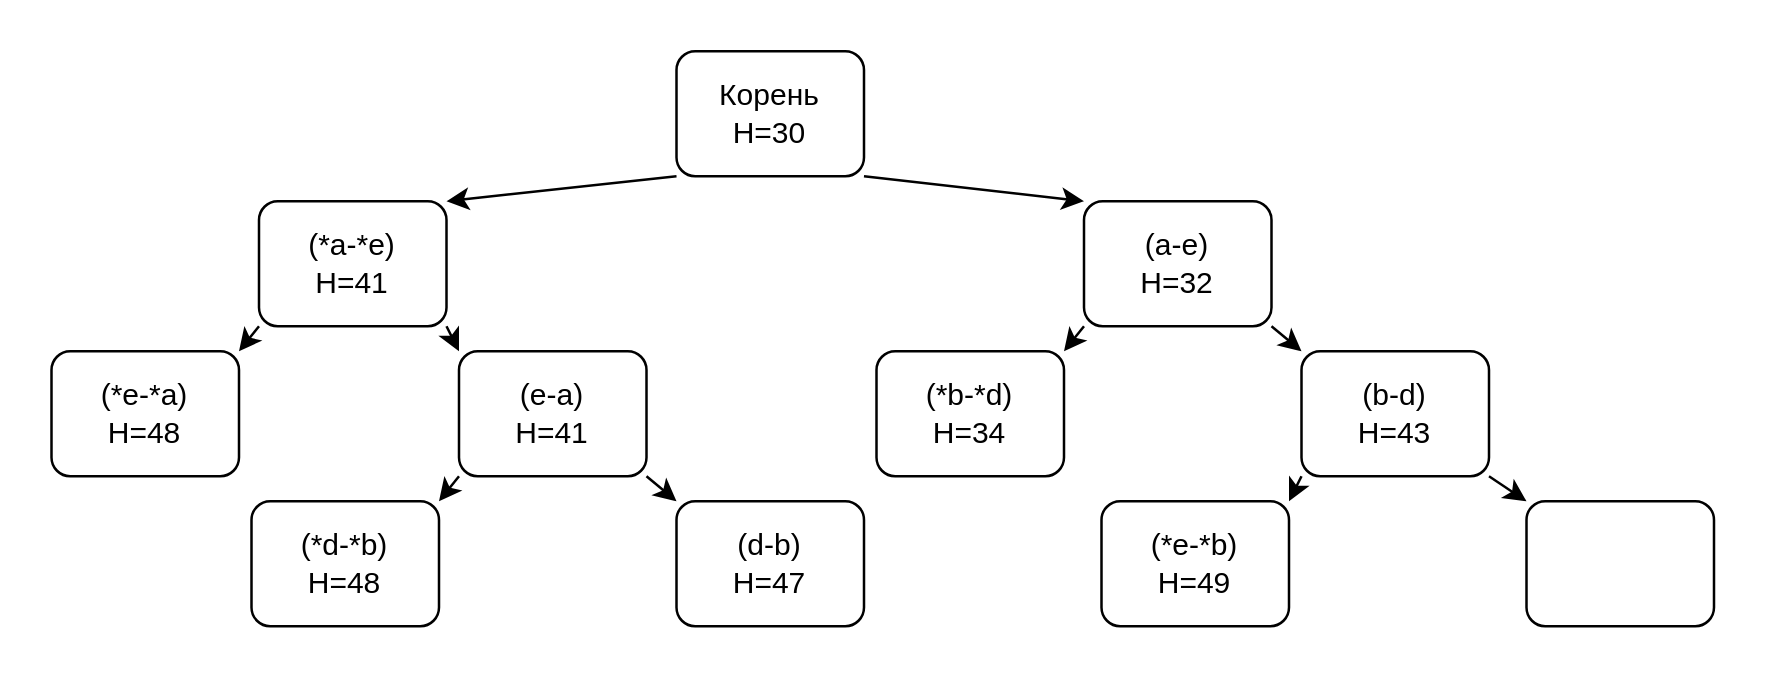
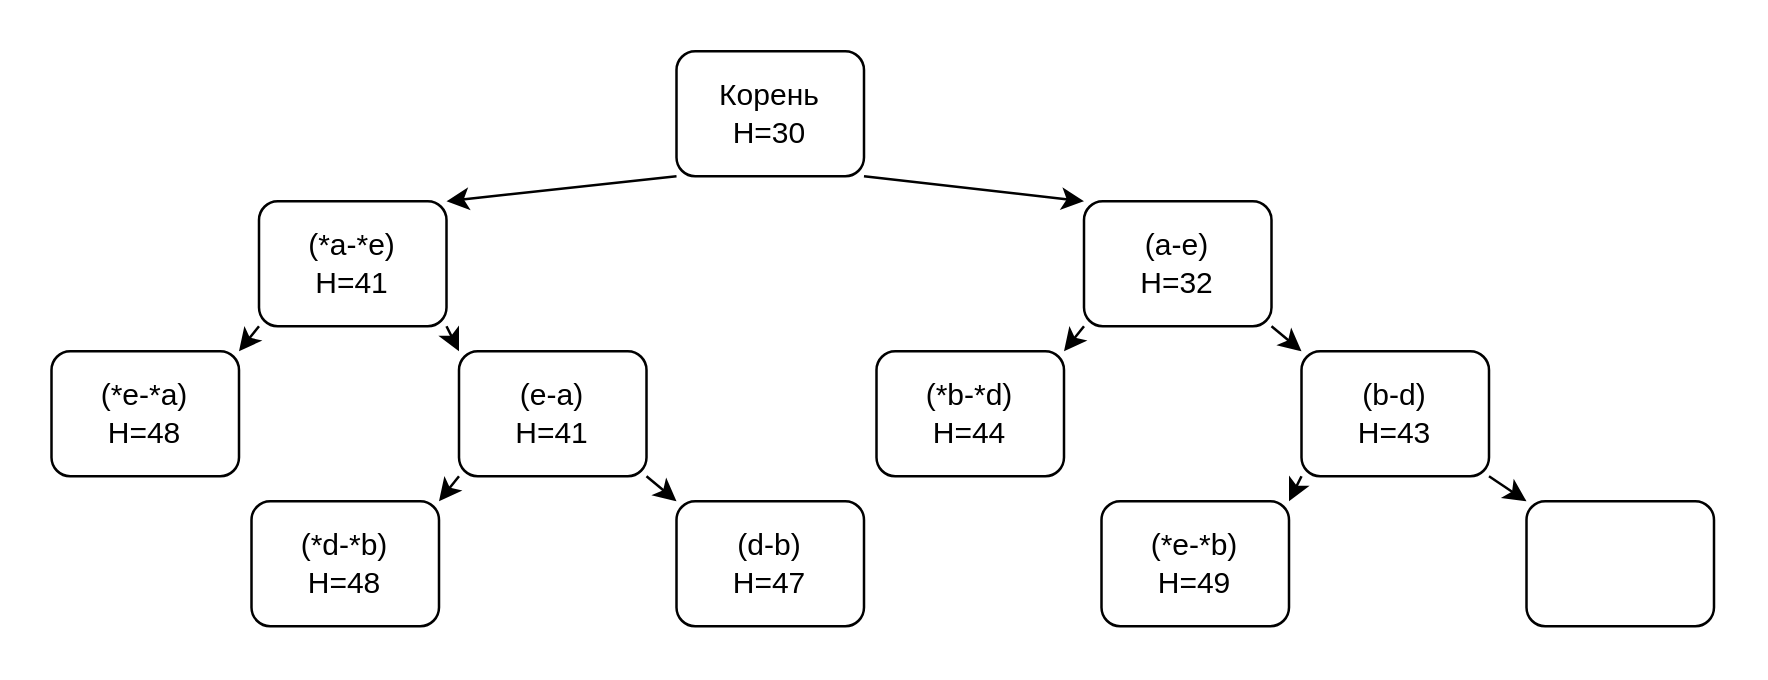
(970, 414) -> (970, 414)
